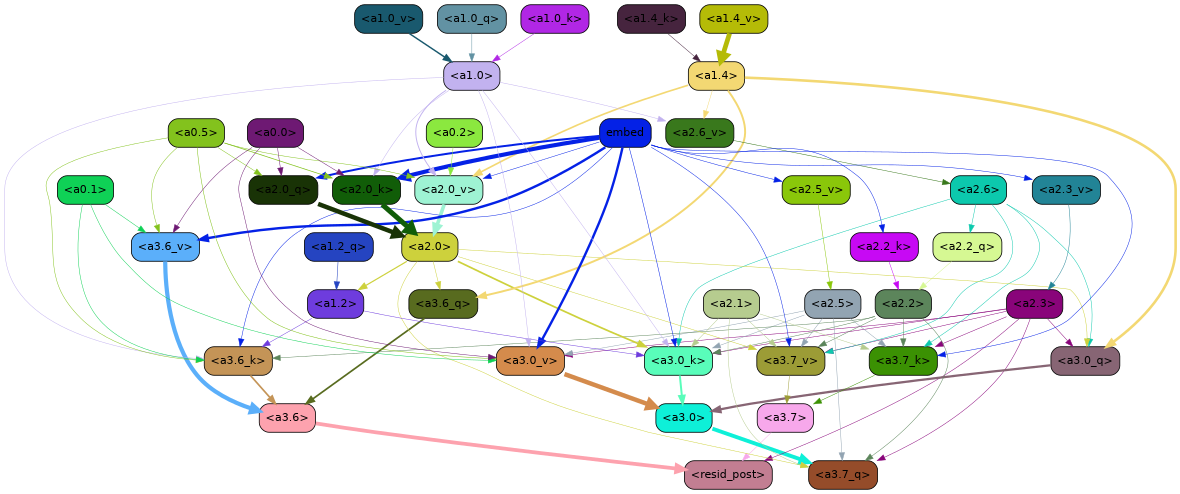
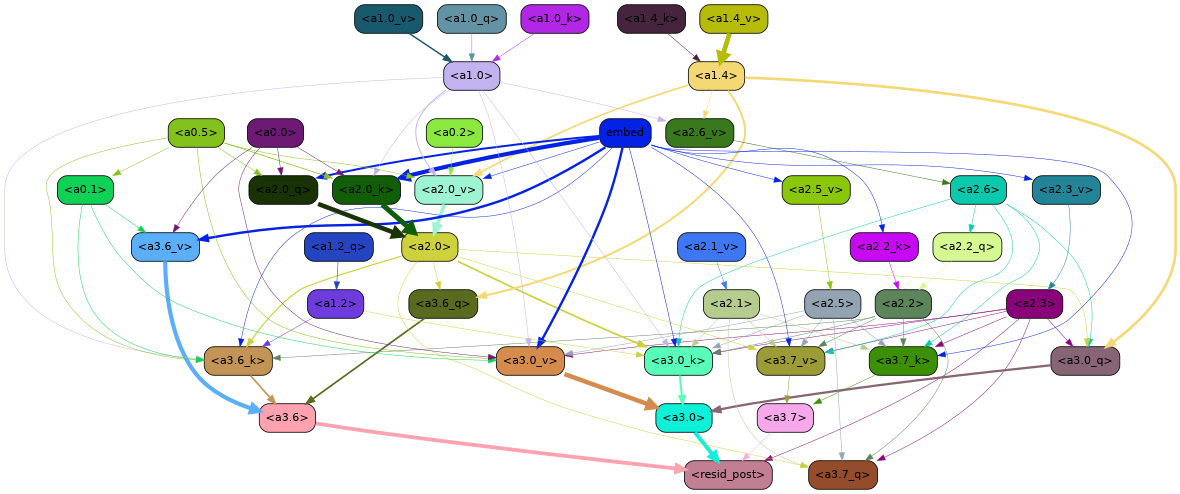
(153, 182) -> (145, 160)
none -> (712, 247)
(386, 273) -> (317, 283)
(500, 335) -> (500, 335)
(752, 443) -> (700, 438)
